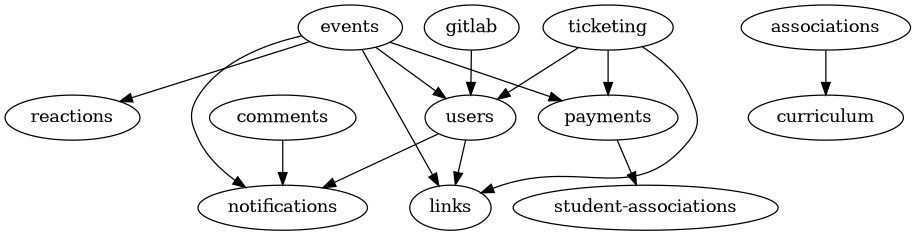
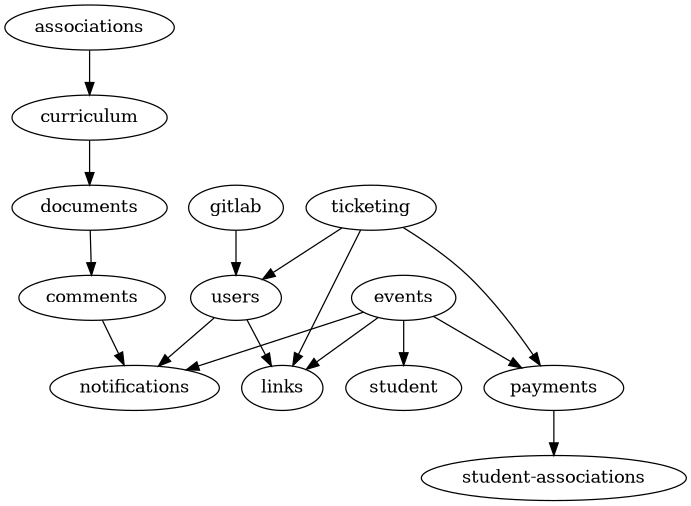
(406, 69) -> none
(73, 118) -> (404, 388)
none -> (90, 208)
